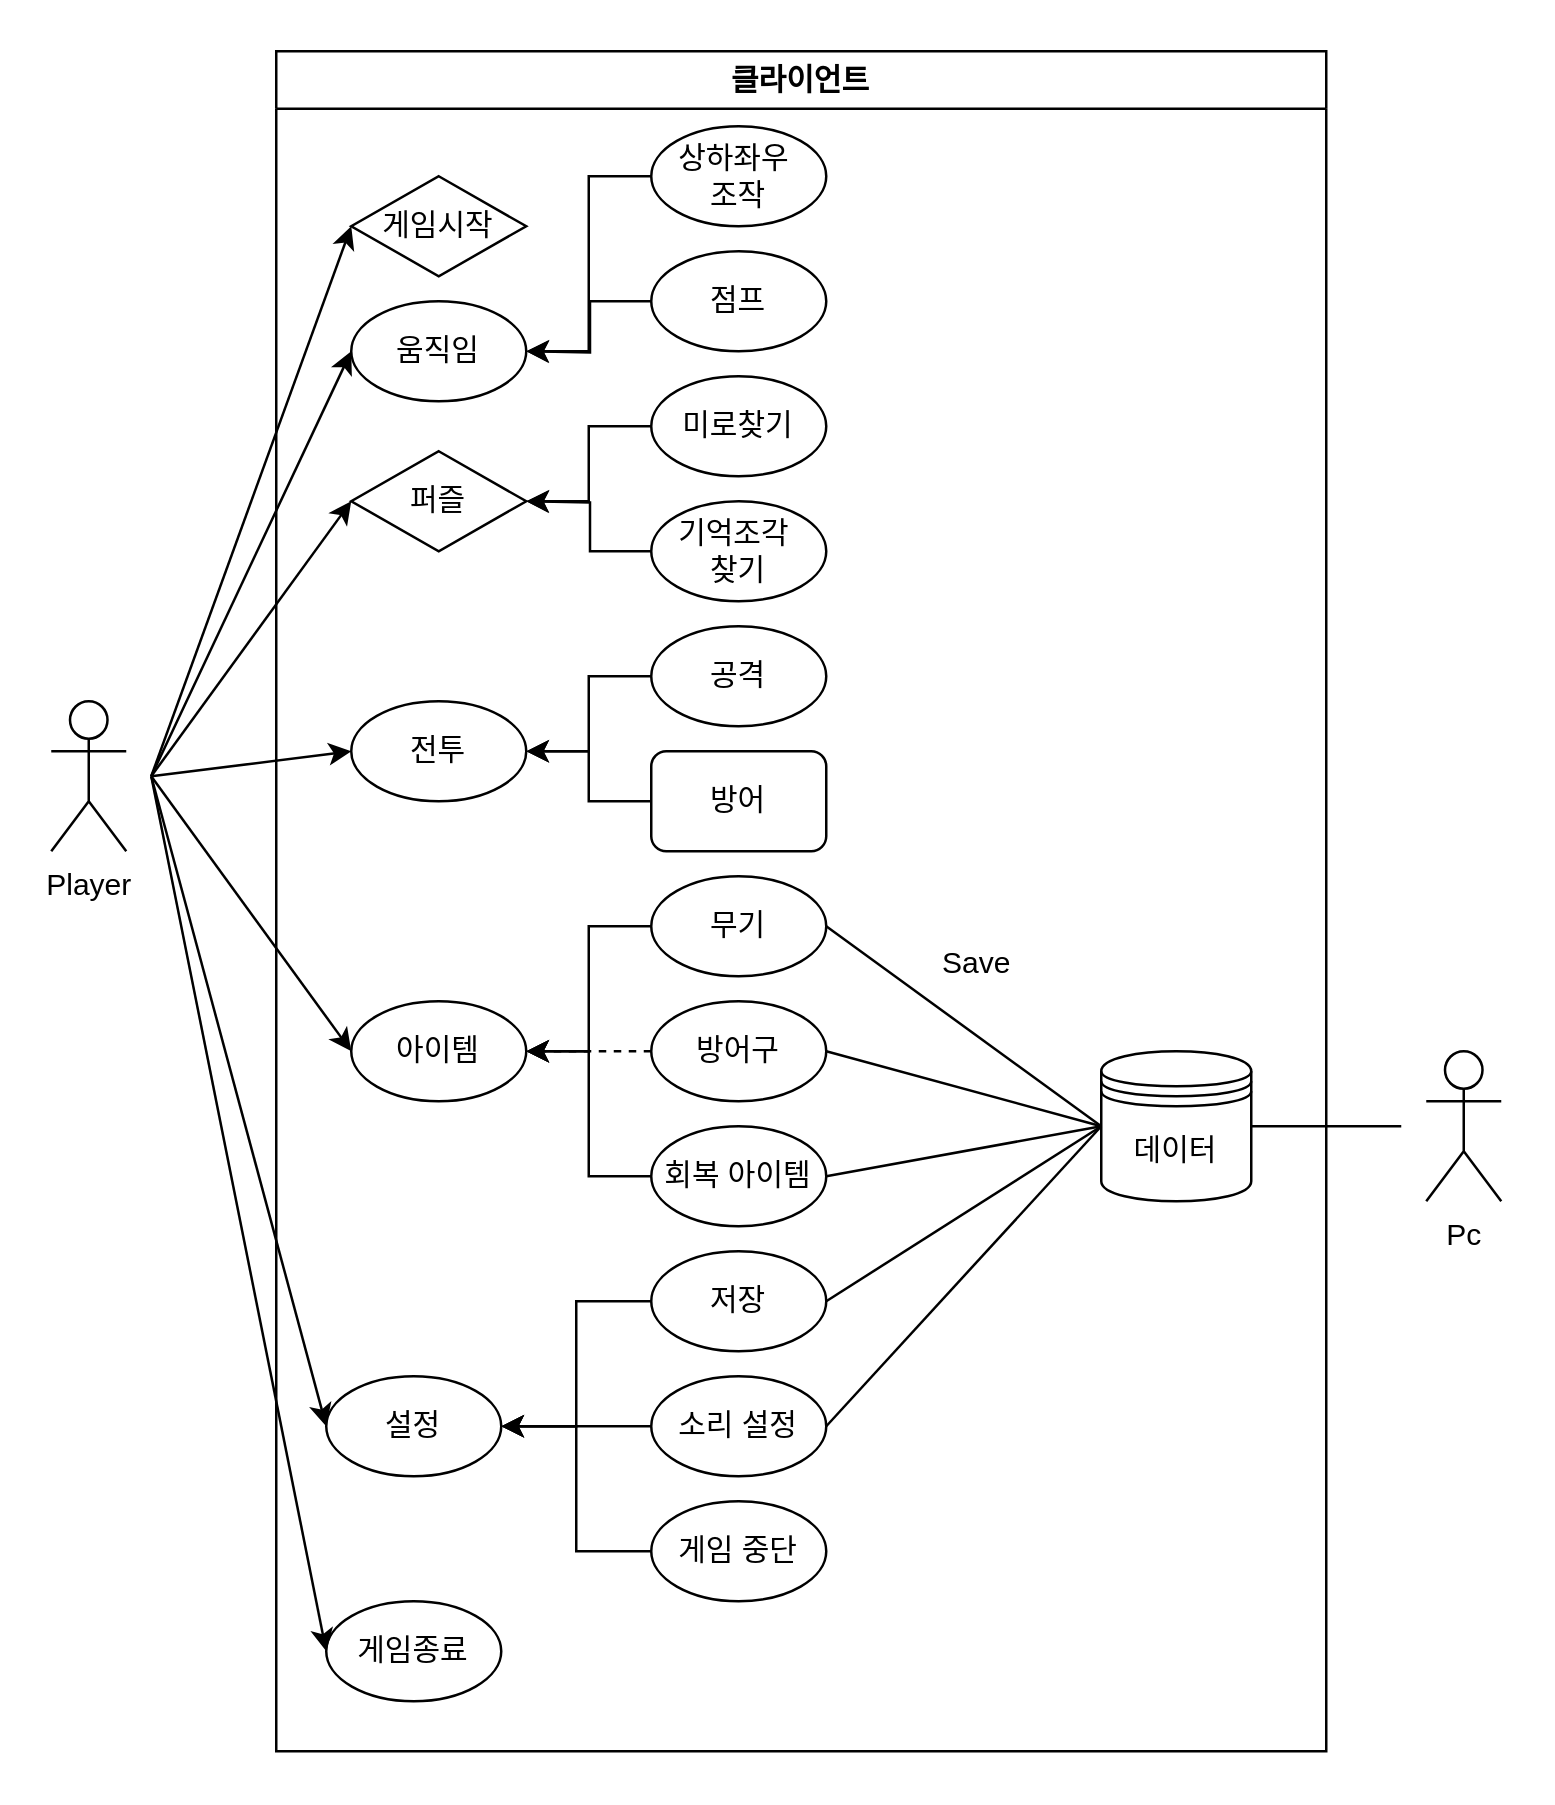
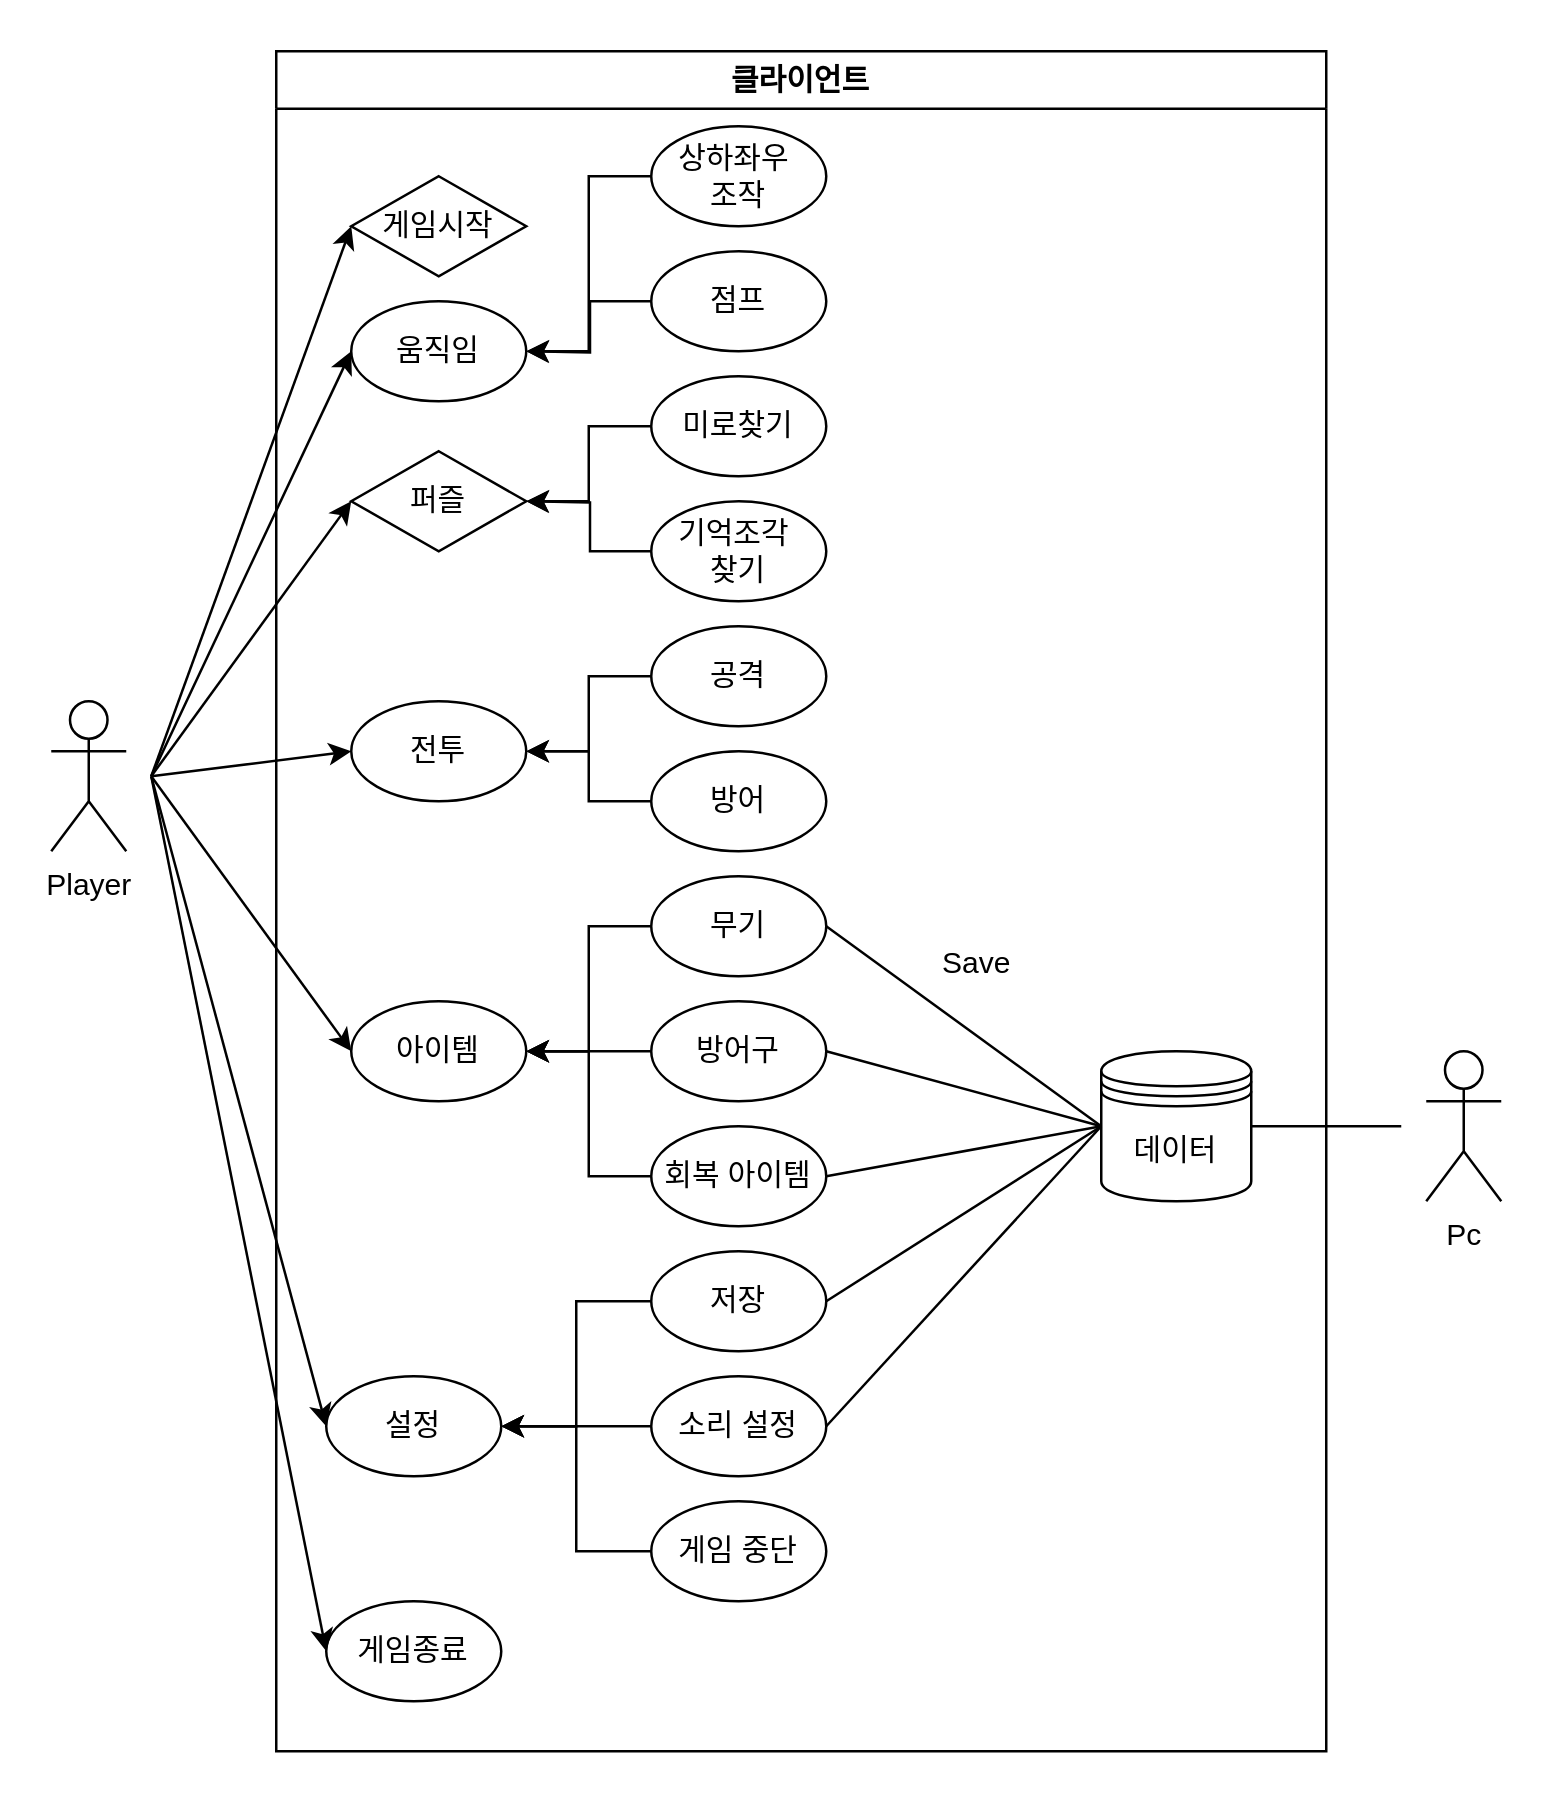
(739, 801) -> (739, 801)
(619, 1051) -> (619, 1051)
